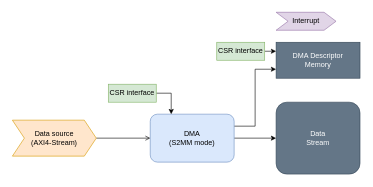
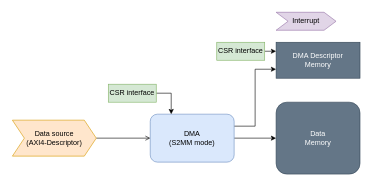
(54, 138) -> (54, 138)
(318, 138) -> (318, 138)
